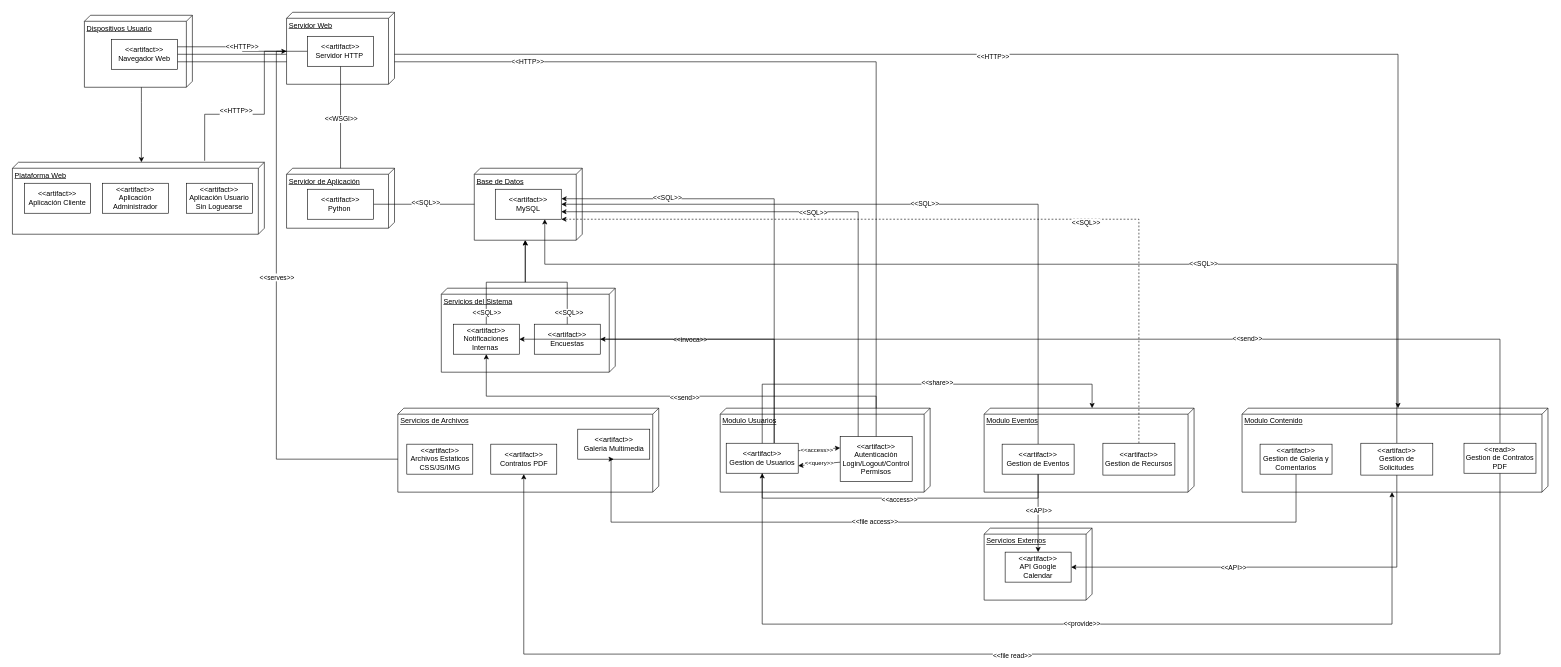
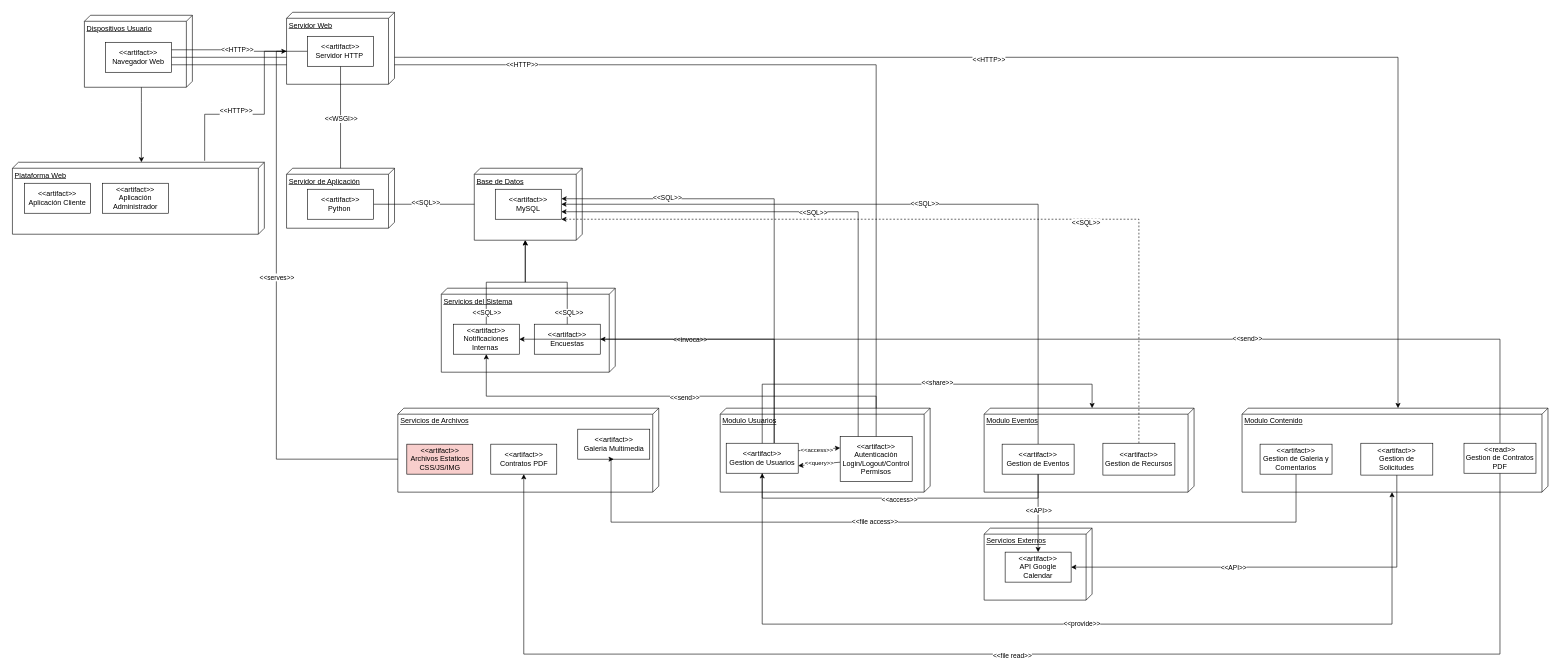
(144, 54) -> (138, 57)
(219, 198) -> none
(1204, 264) -> none
(440, 459) -> (440, 459)
